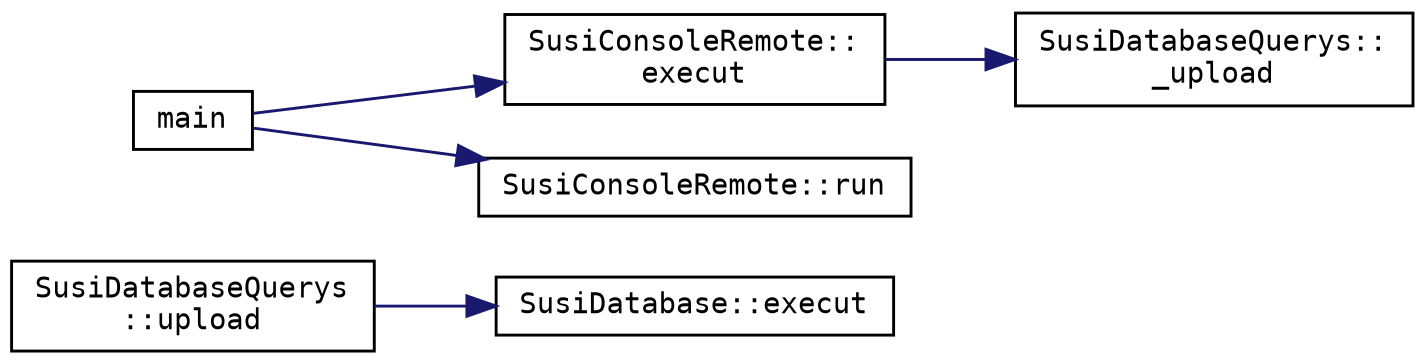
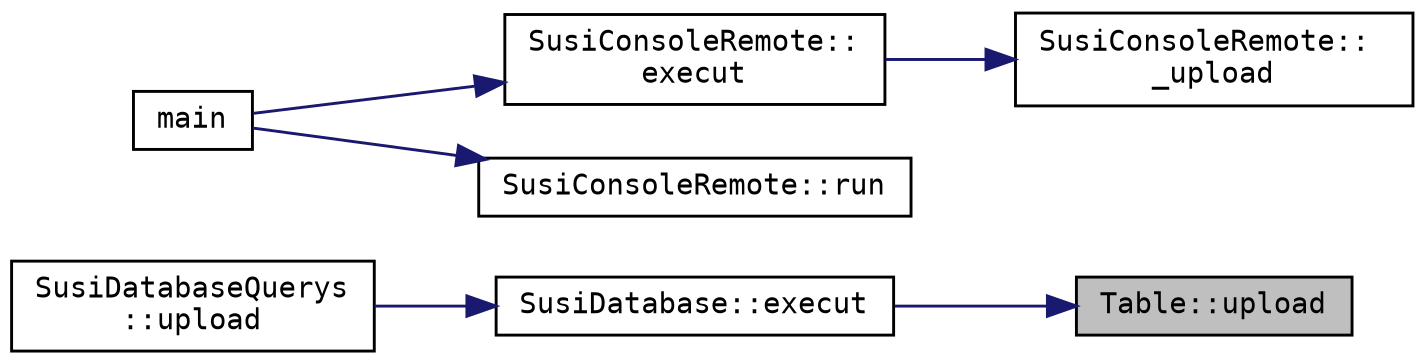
(1214, 59) -> (1214, 59)
none -> (1214, 306)
